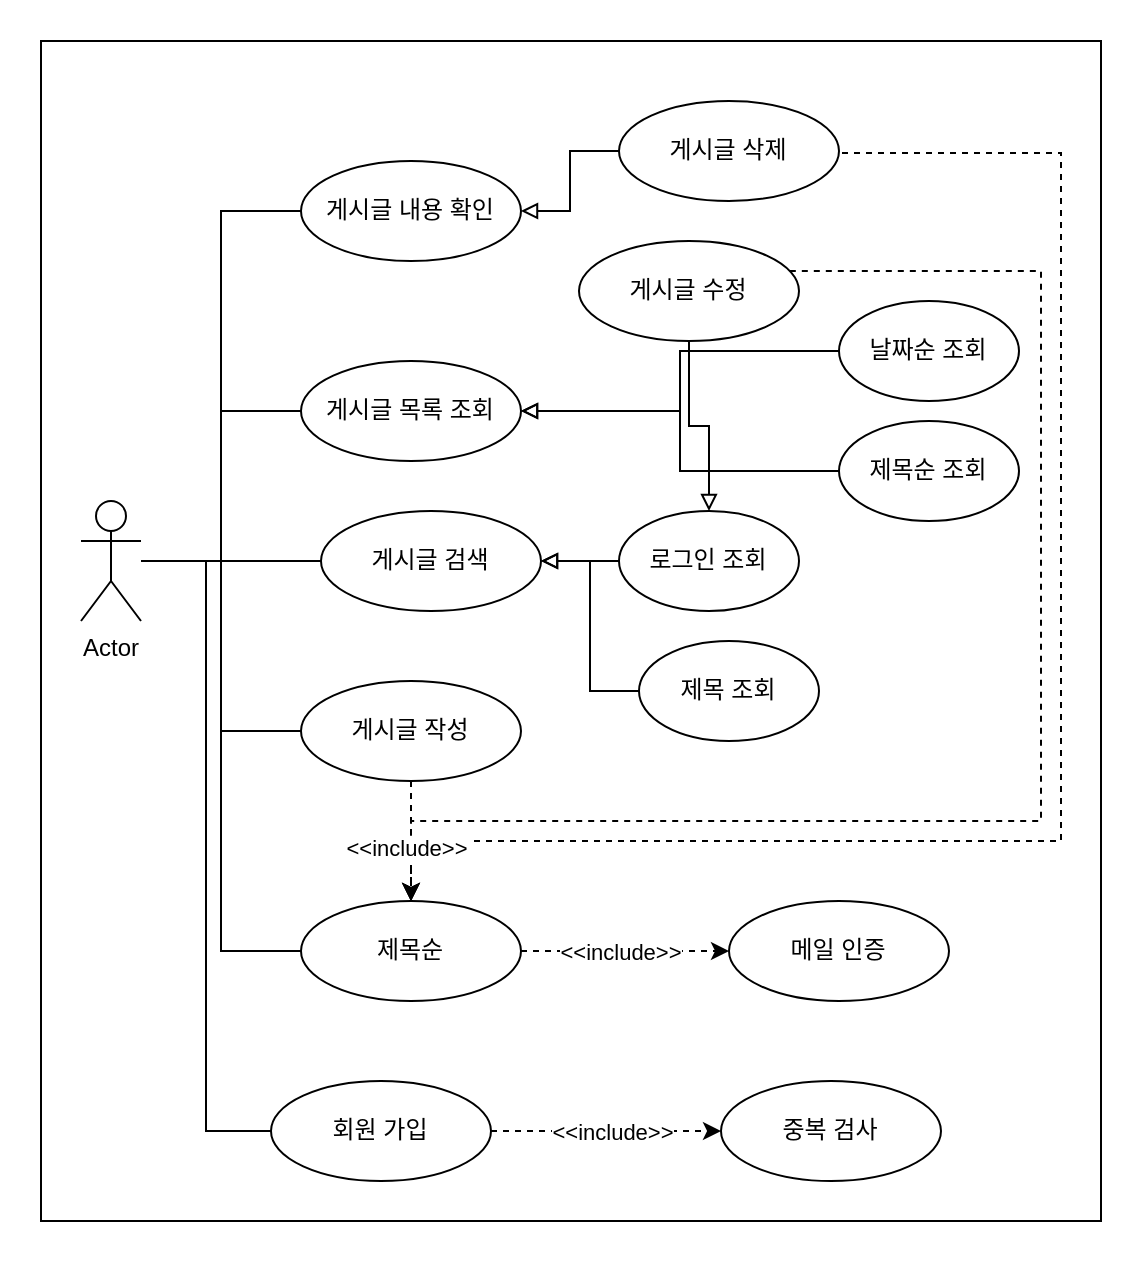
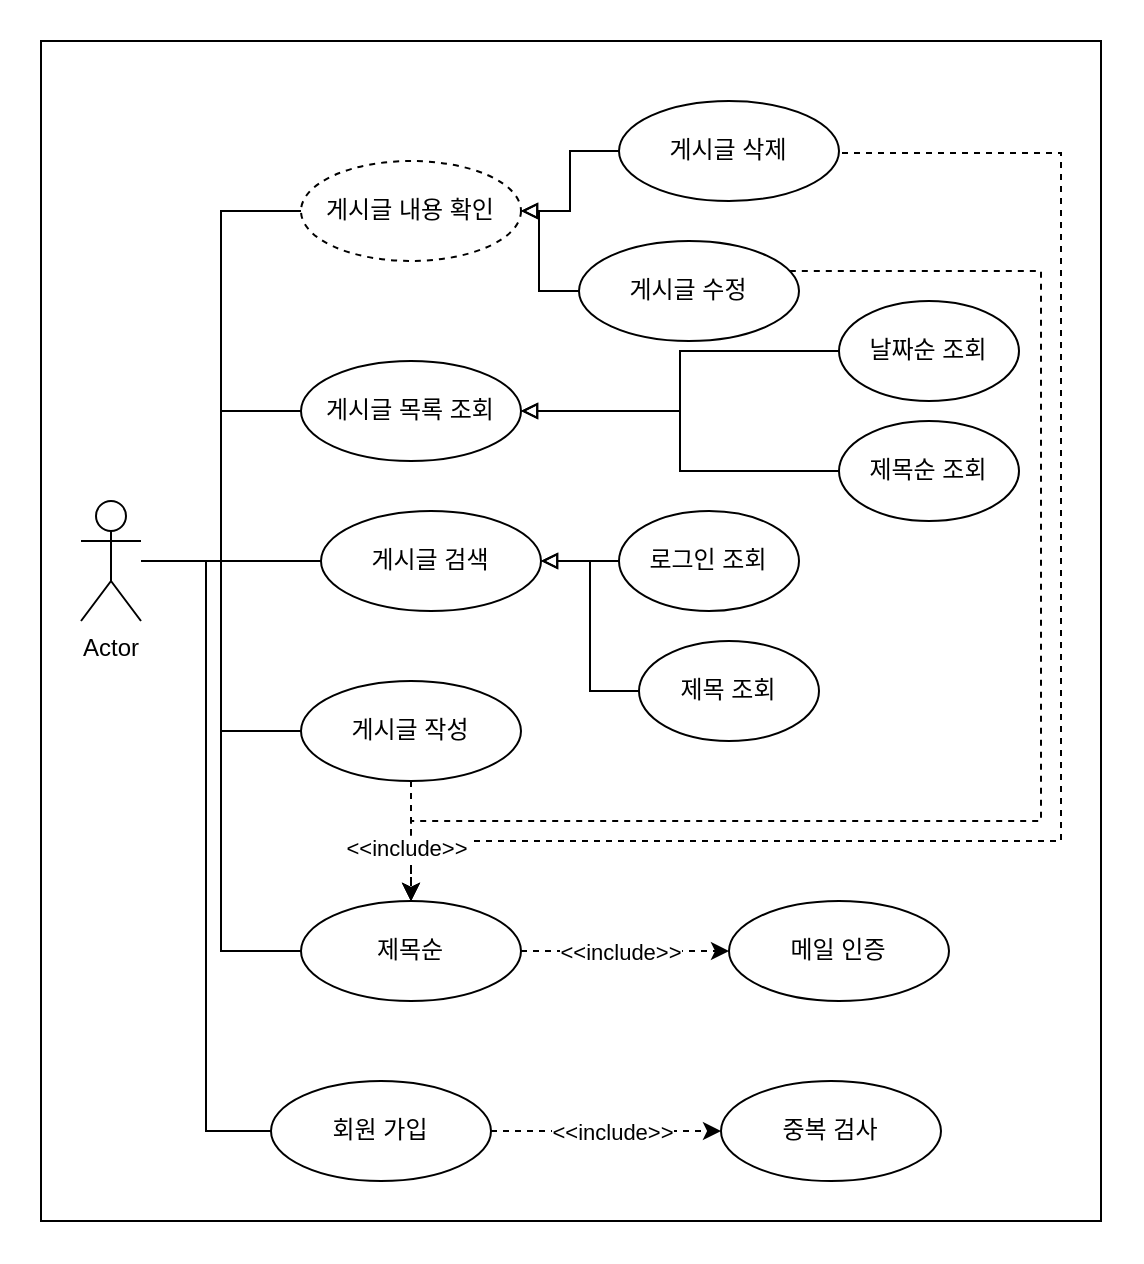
(411, 211) -> (411, 211)
(690, 426) -> (539, 273)
